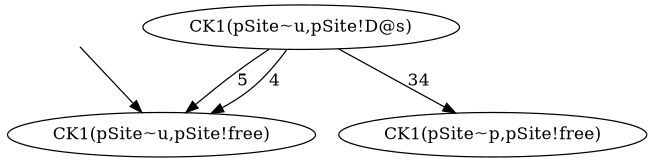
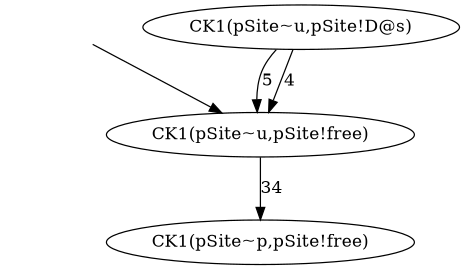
(391, 78) -> (260, 182)
